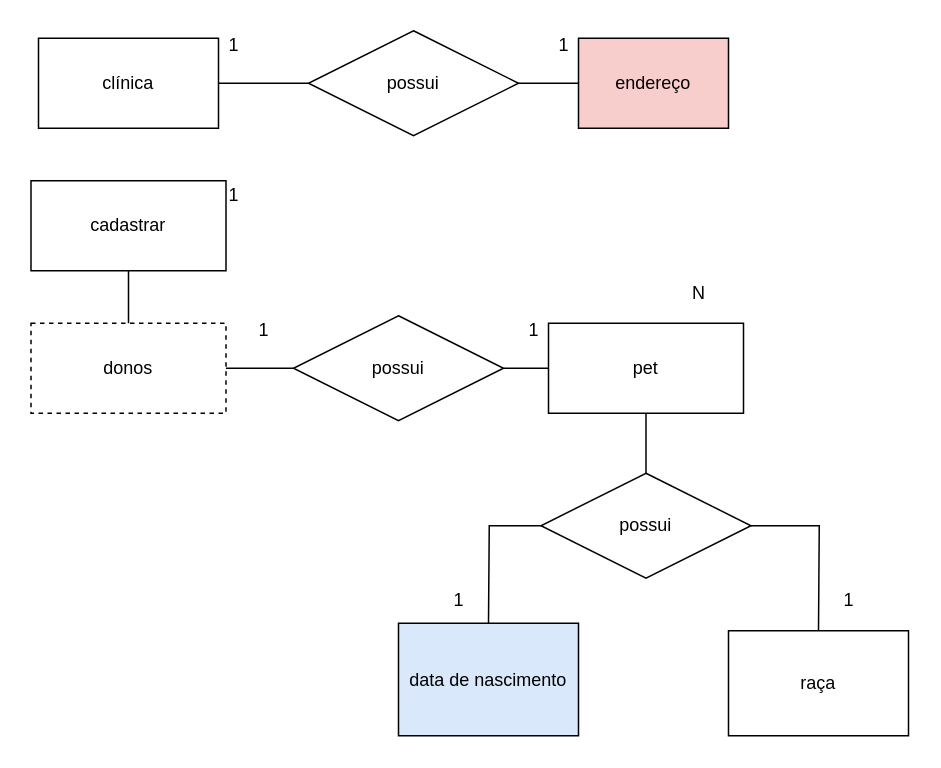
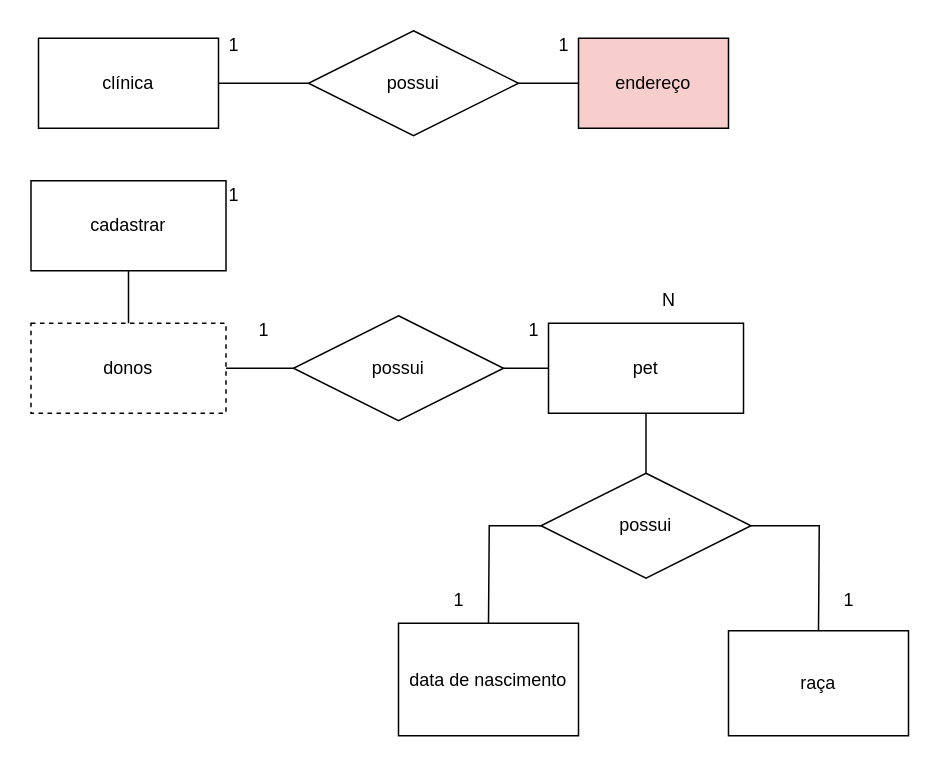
(698, 293) -> (668, 301)
(488, 680) -> (488, 680)
